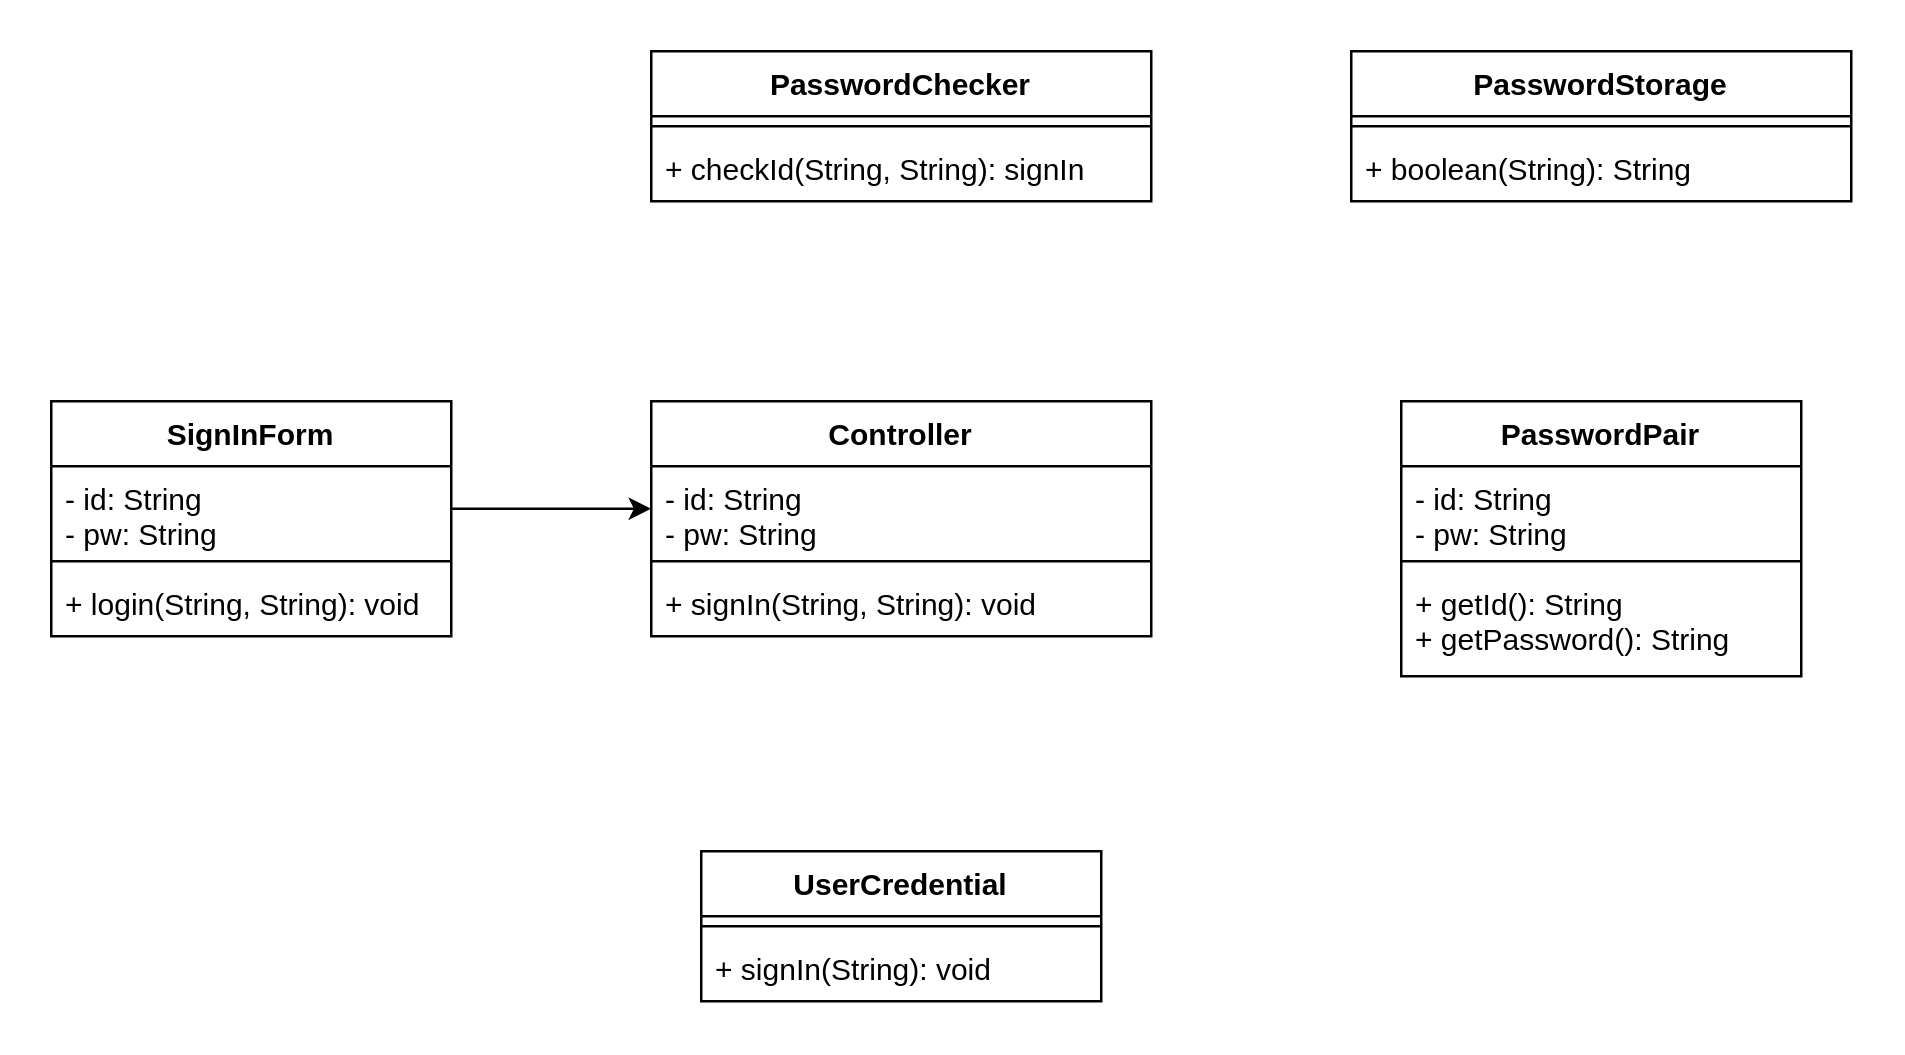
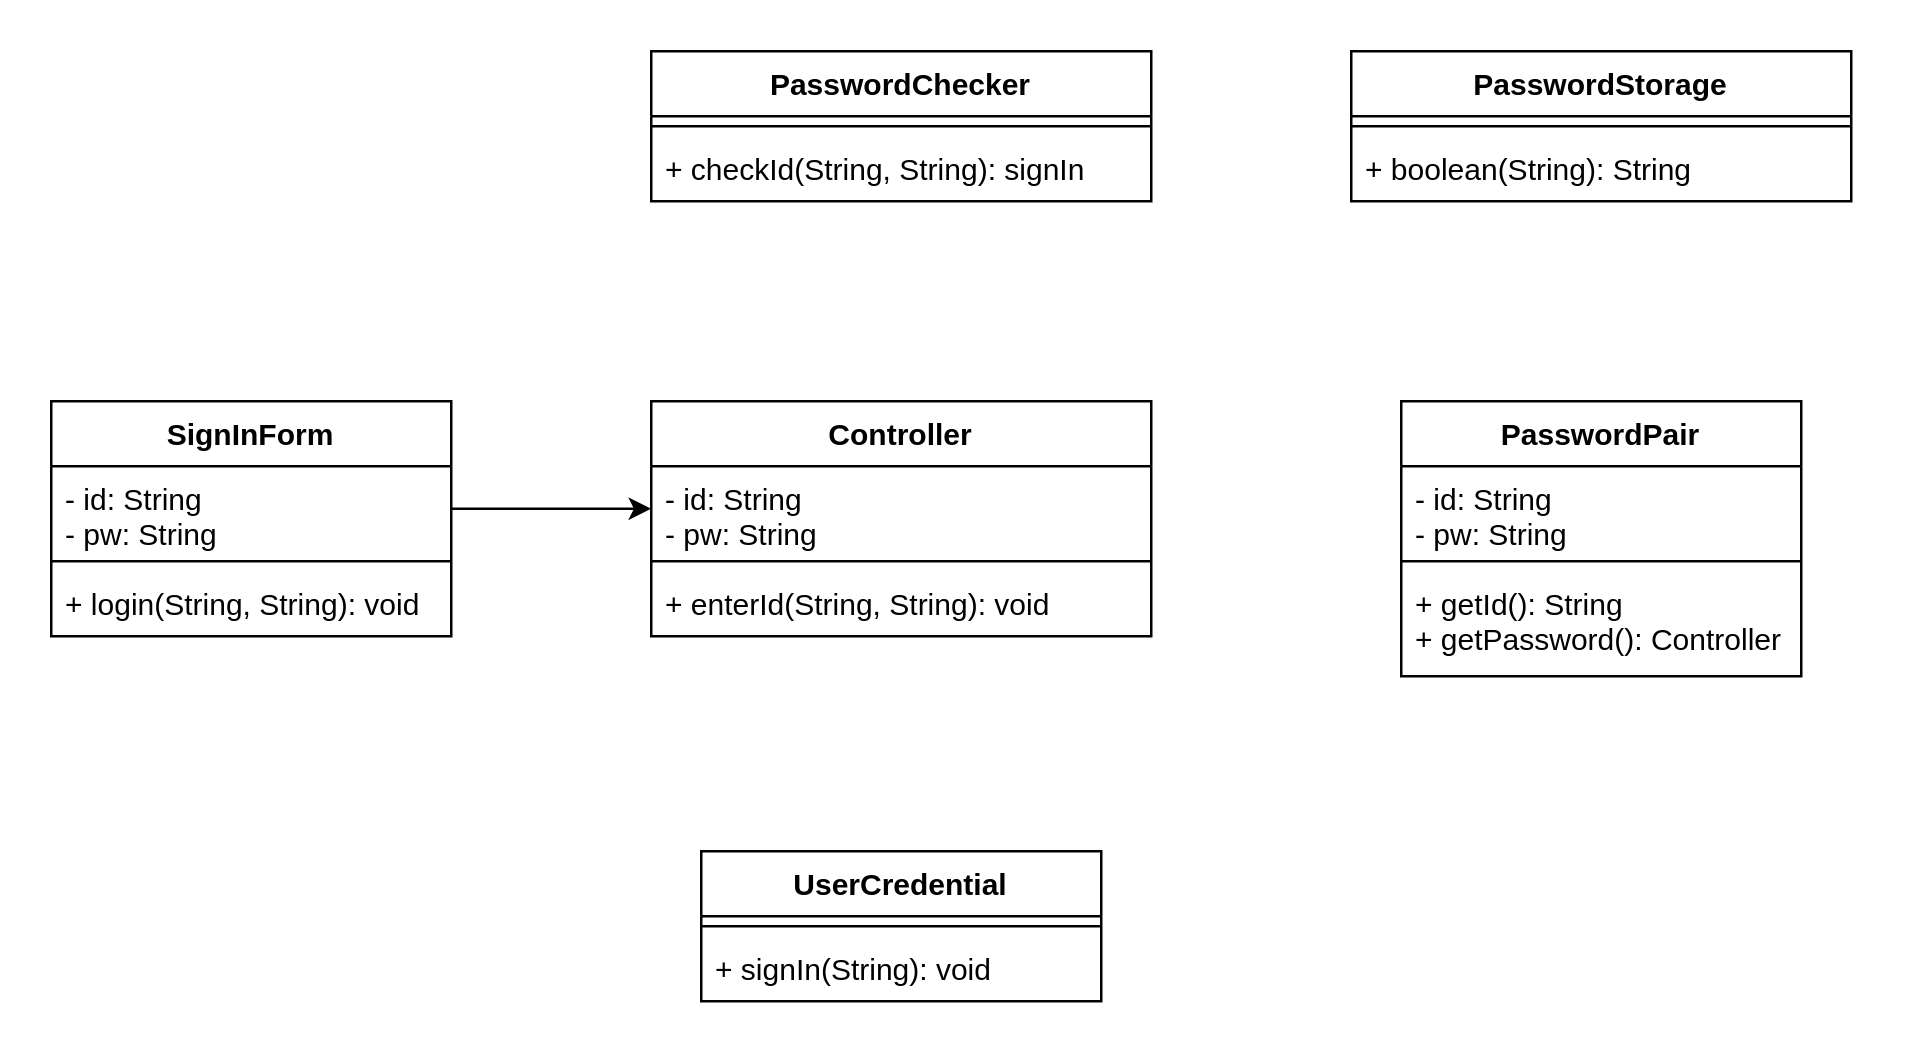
(882, 605) -> (894, 605)
(1542, 605) -> (1542, 605)
